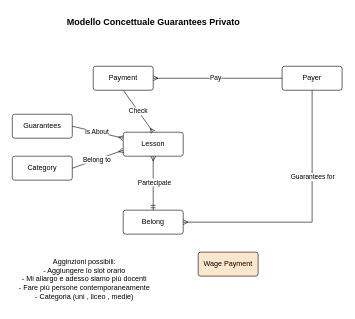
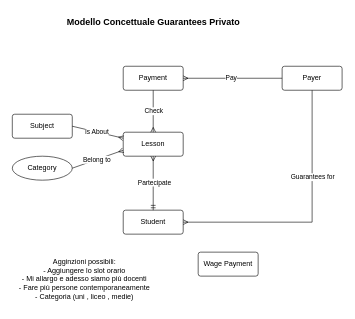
(123, 78) -> (153, 78)
(42, 126) -> (42, 126)
(42, 168) -> (42, 168)
(153, 222) -> (153, 222)
(228, 264) -> (228, 264)
